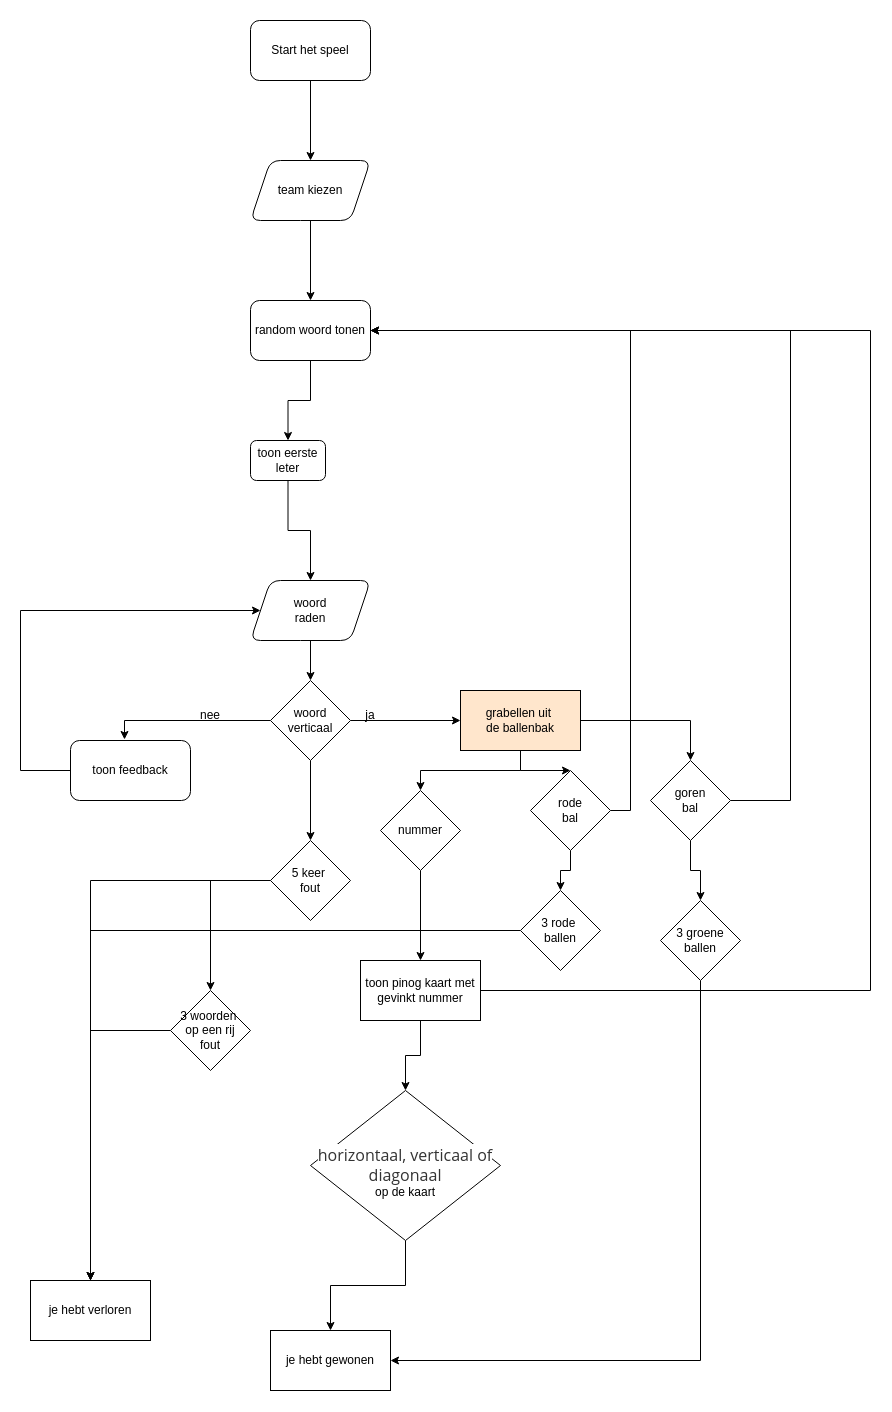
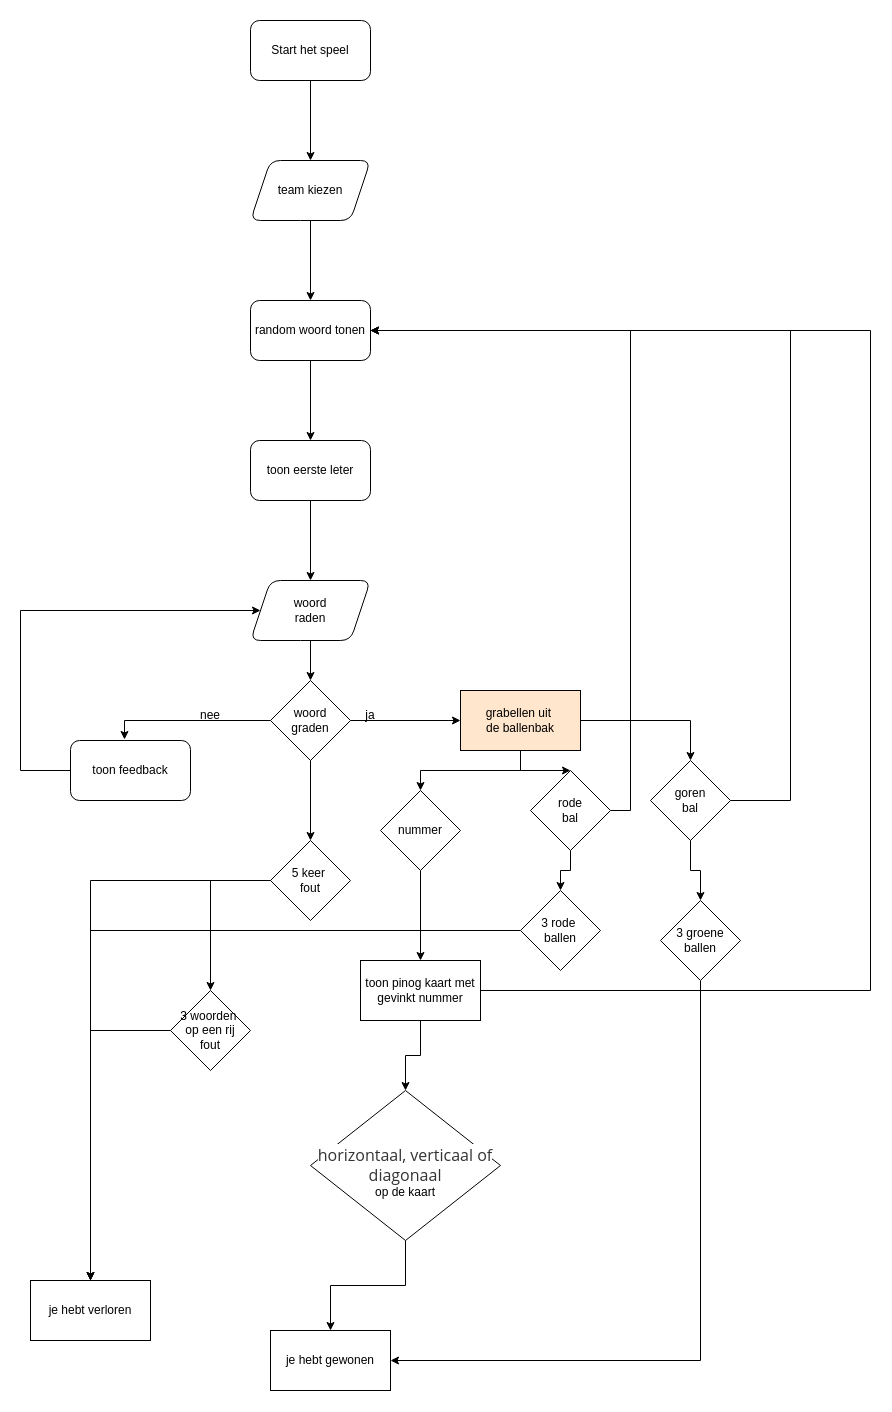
(288, 461) -> (311, 471)
(311, 721) -> (311, 721)
